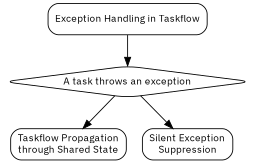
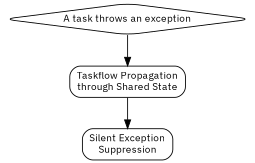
(128, 19) -> none
(154, 109) -> (128, 109)
